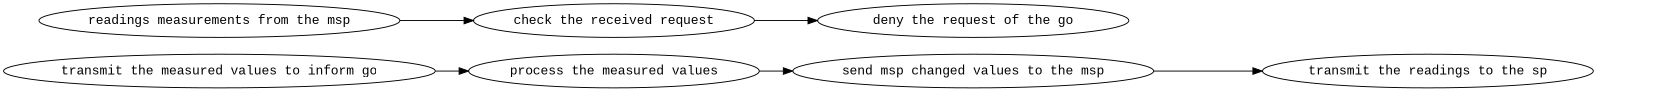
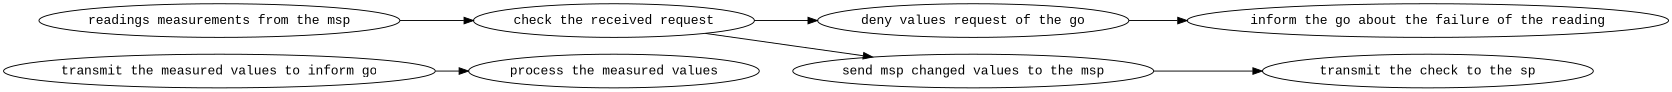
(973, 21) -> (973, 21)
none -> (1428, 21)
(771, 71) -> (784, 45)
(1428, 71) -> (1428, 71)
